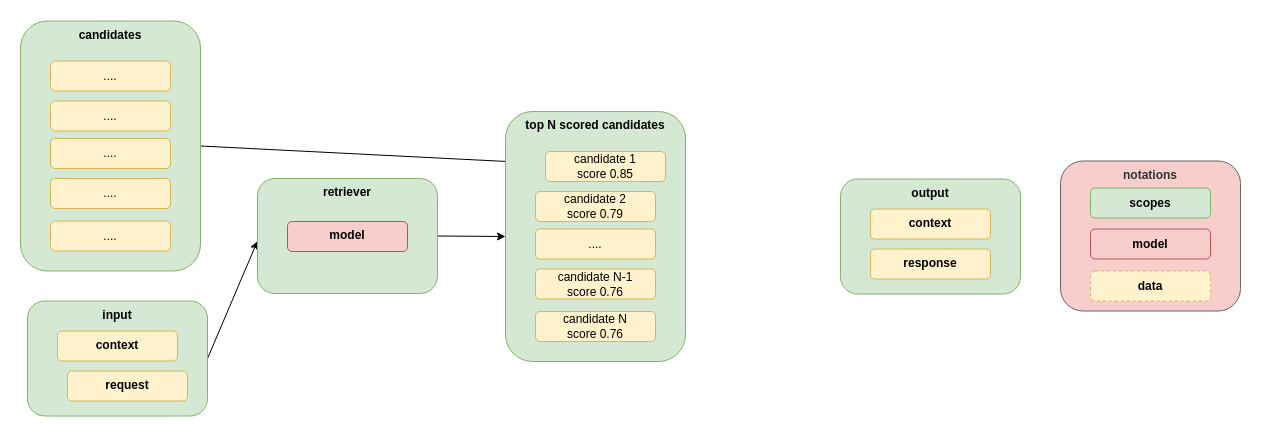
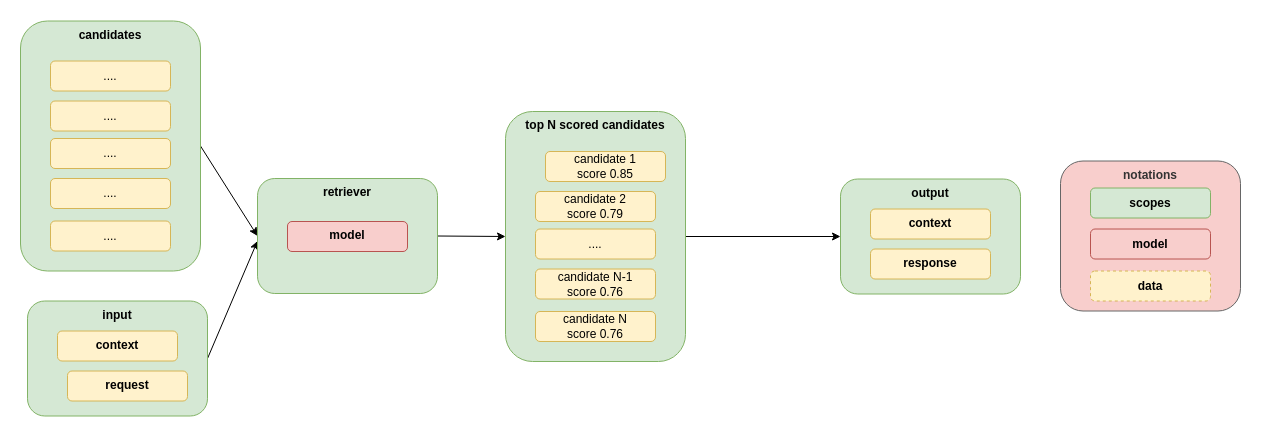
(353, 154) -> (227, 188)
none -> (760, 237)
